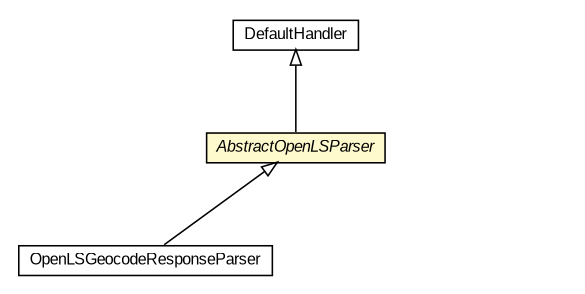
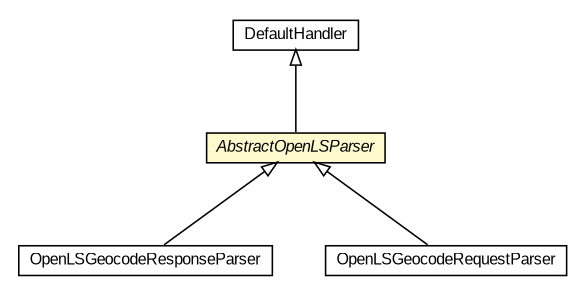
none -> (446, 260)
